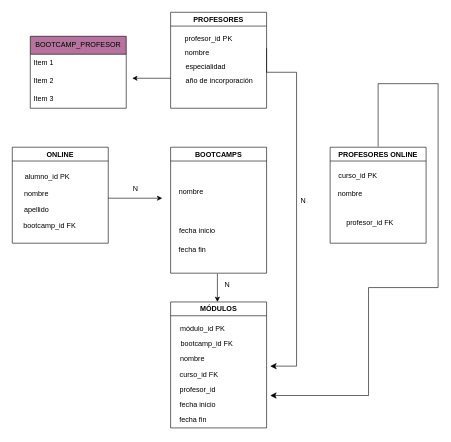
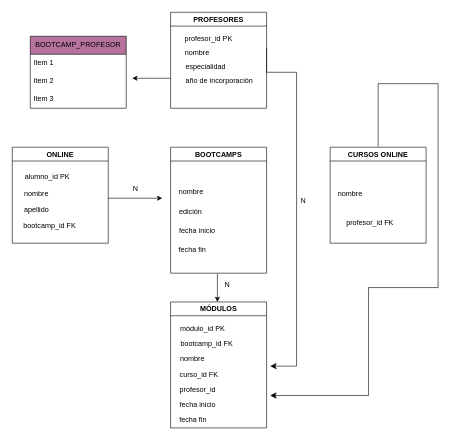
(378, 155) -> (378, 155)
(358, 176) -> none
none -> (191, 212)
